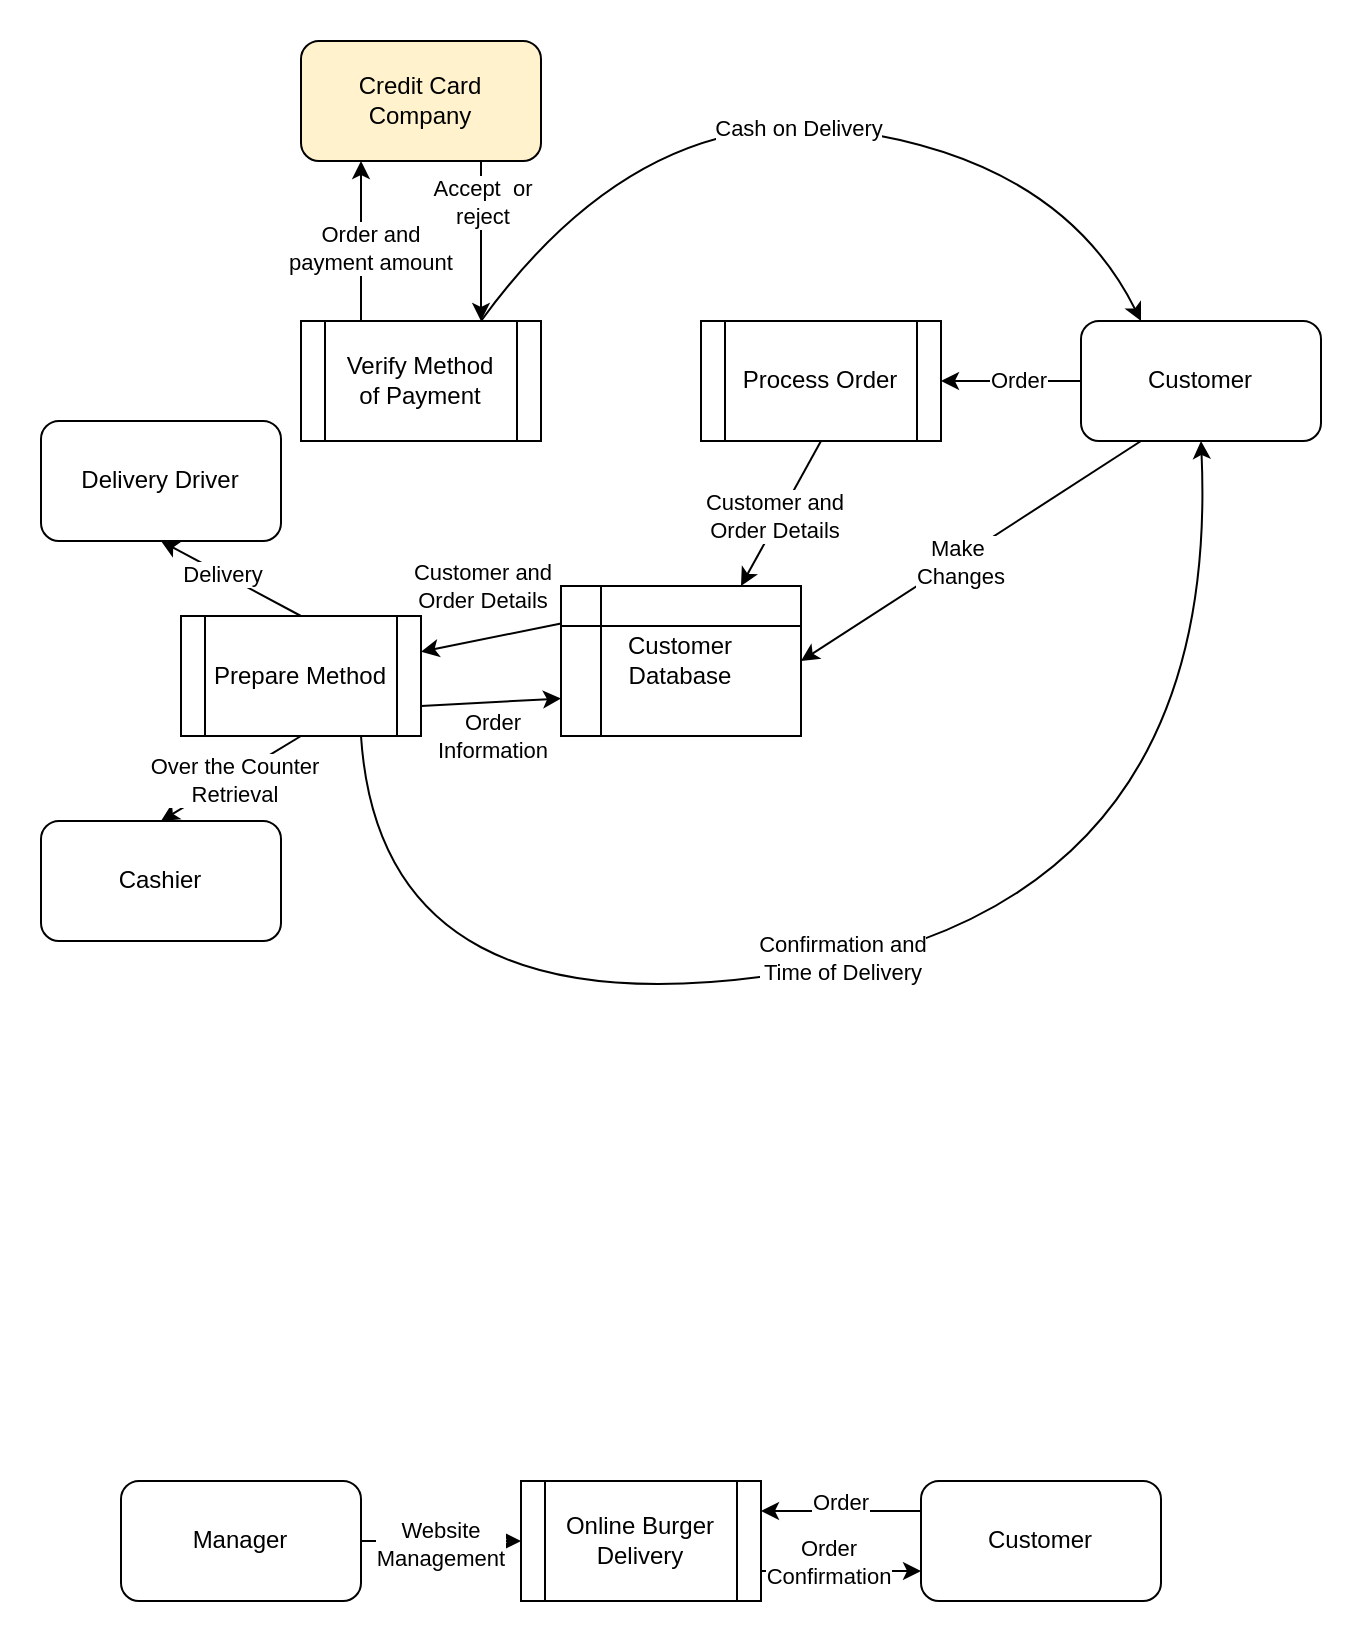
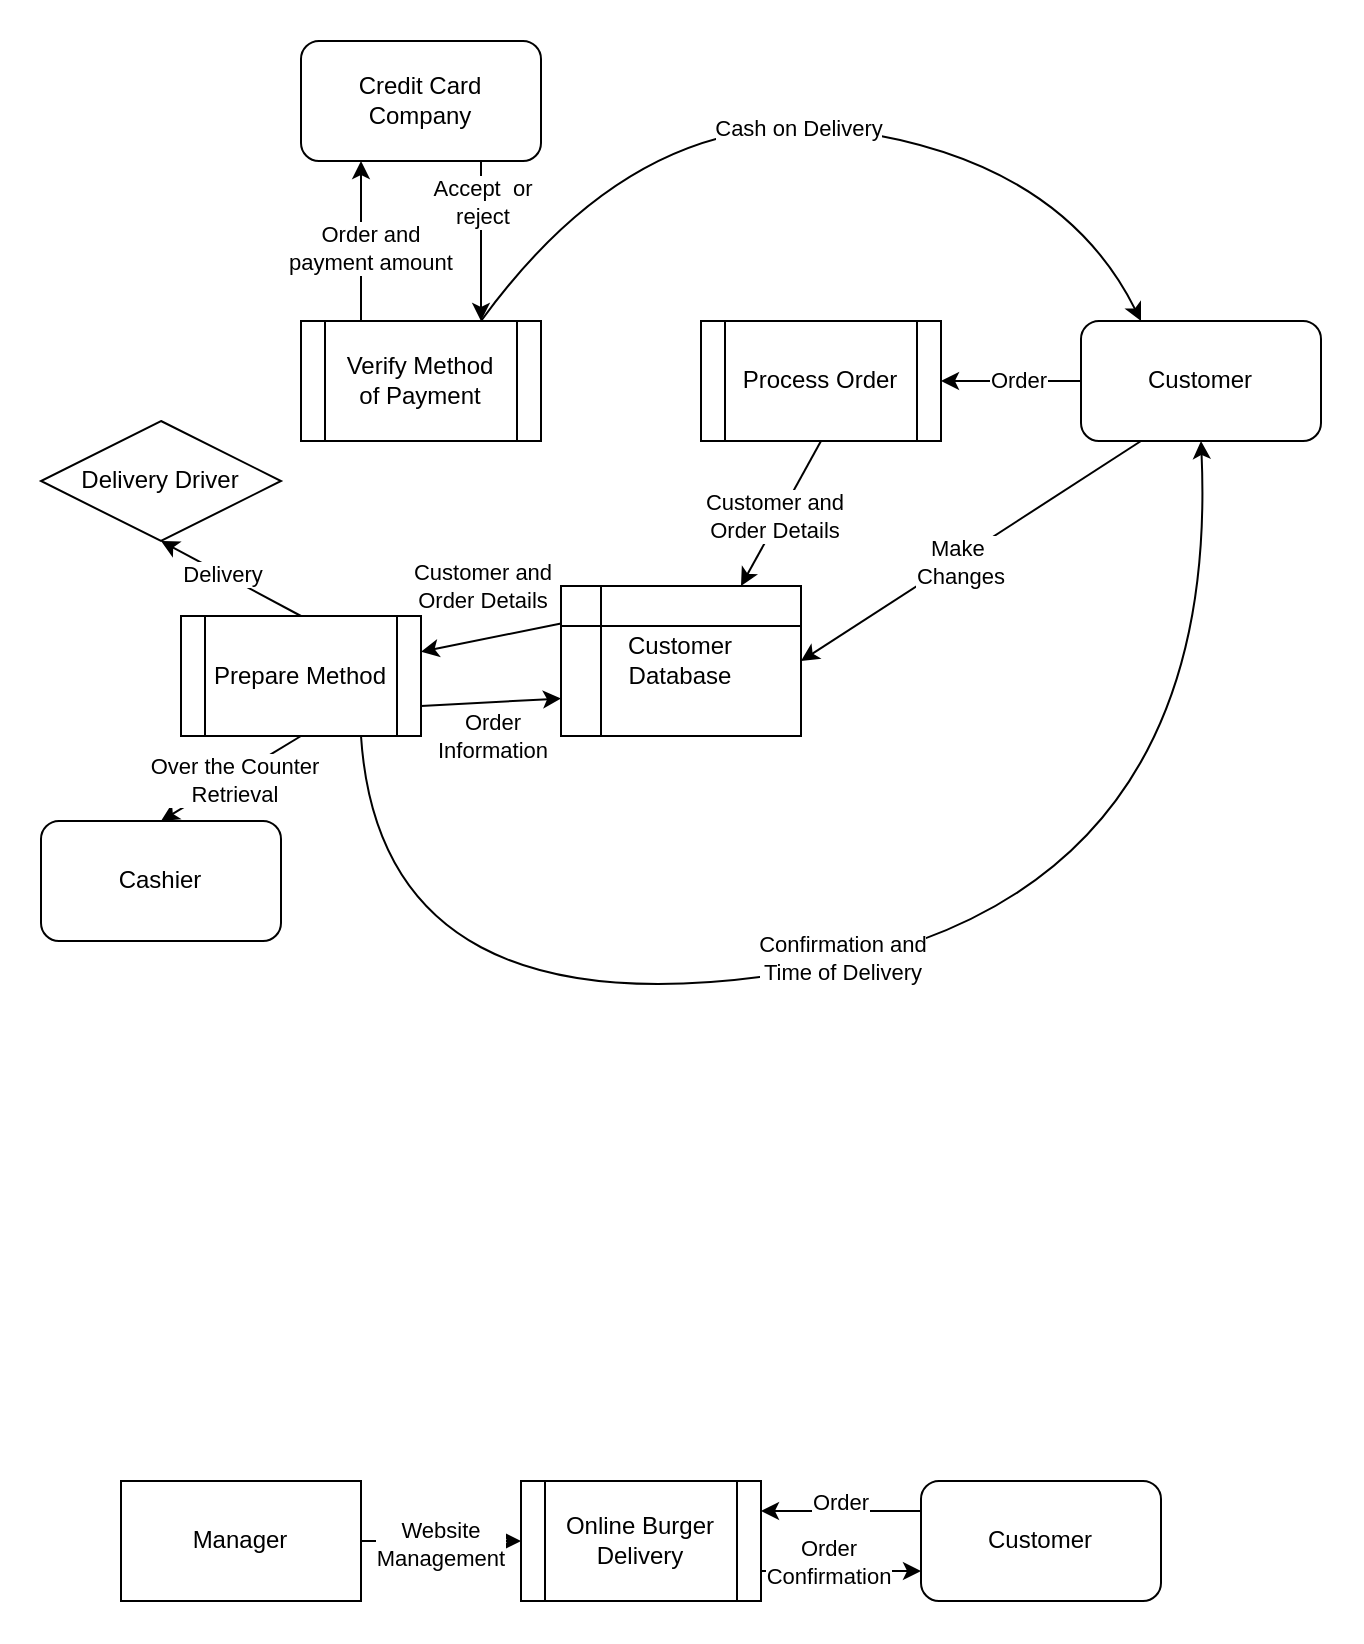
(421, 101) -> (421, 101)
(161, 481) -> (161, 481)
(241, 1541) -> (241, 1541)
